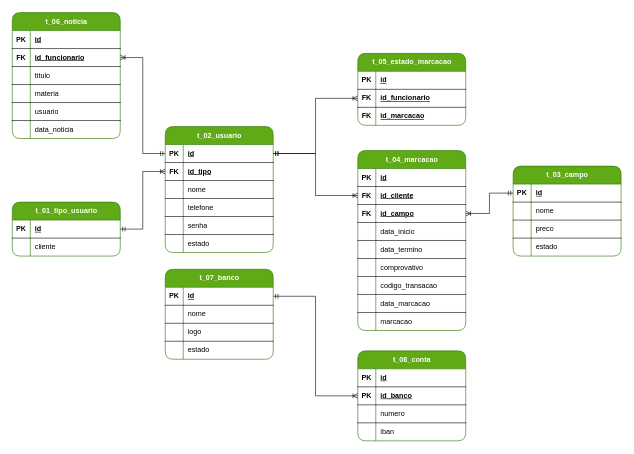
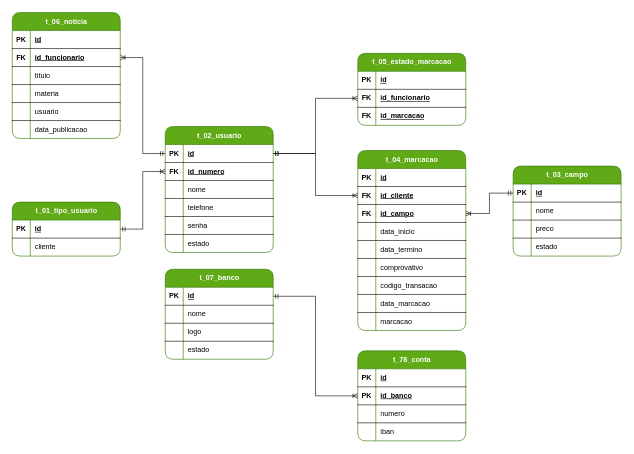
(57, 129) -> (63, 129)
(200, 171) -> (205, 171)
(412, 360) -> (412, 360)
